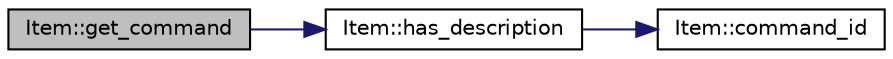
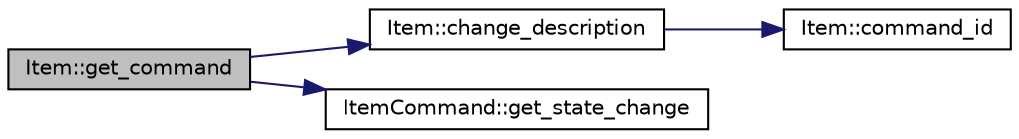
(454, 29) -> (517, 29)
none -> (517, 109)
